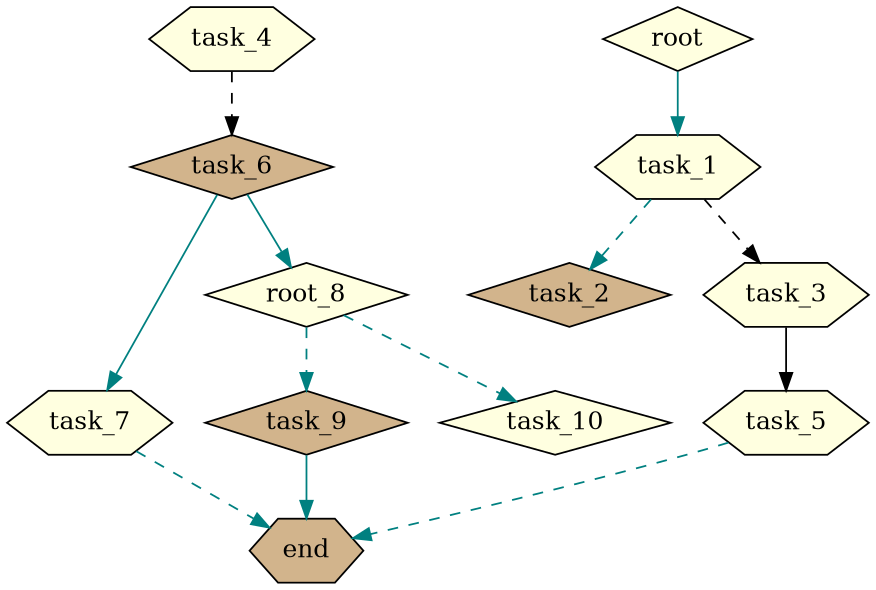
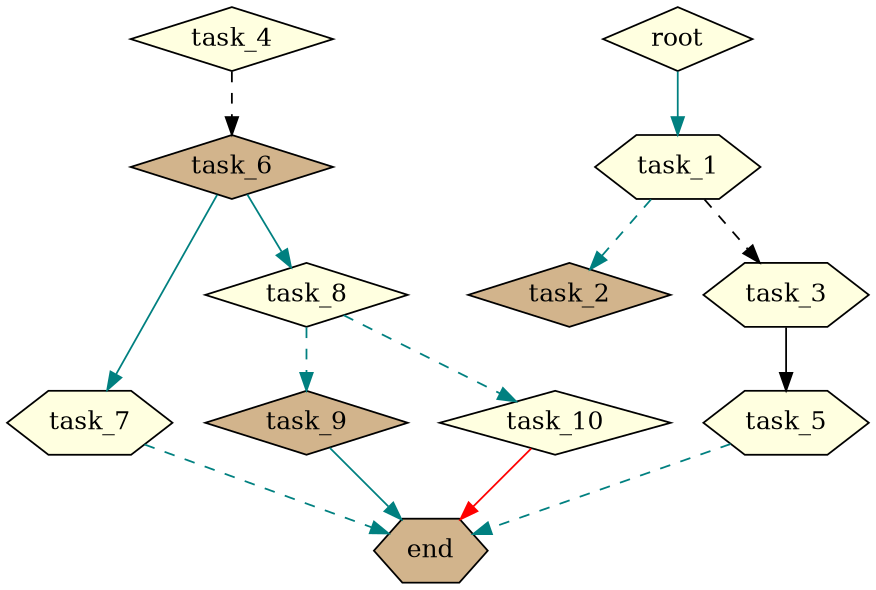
(232, 39) -> (232, 39)
(306, 295) -> (306, 295)
none -> (502, 478)
